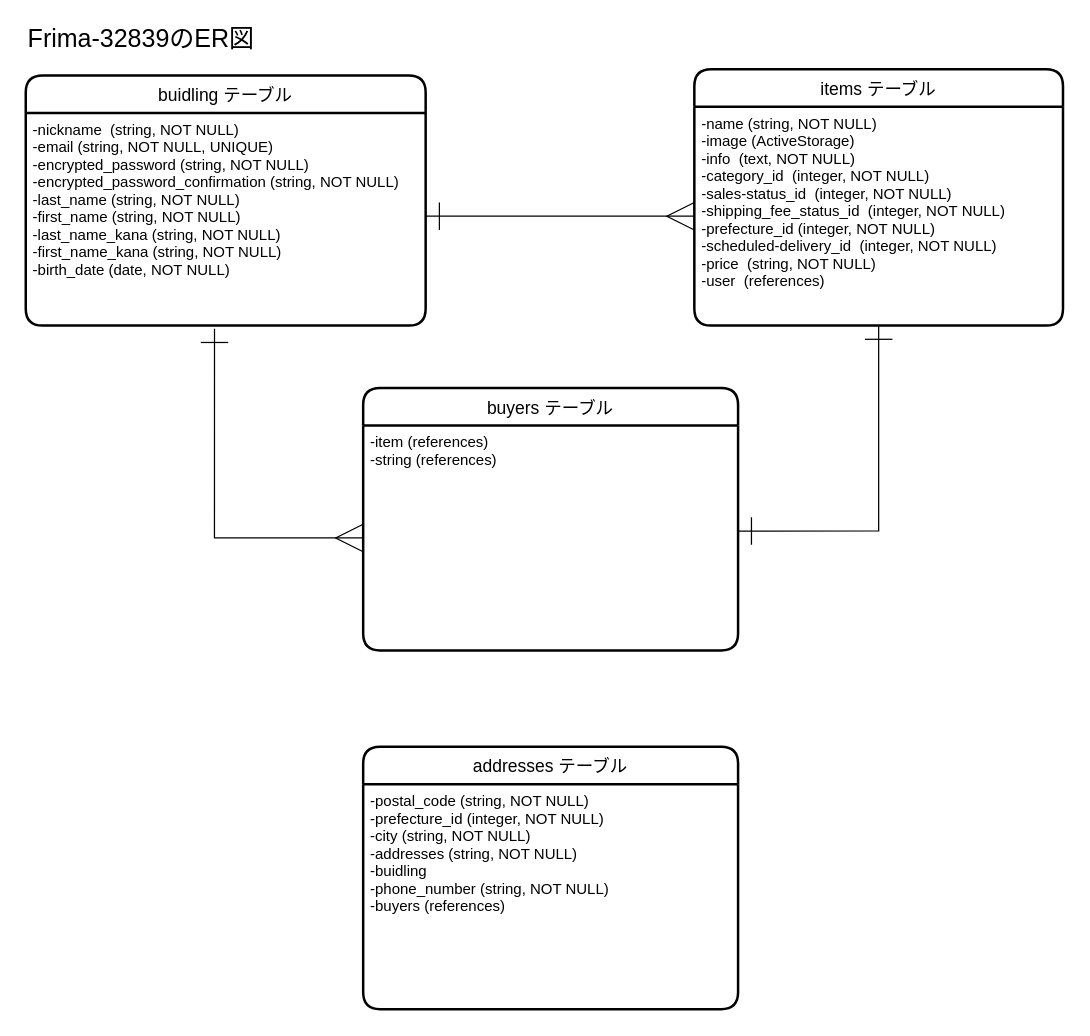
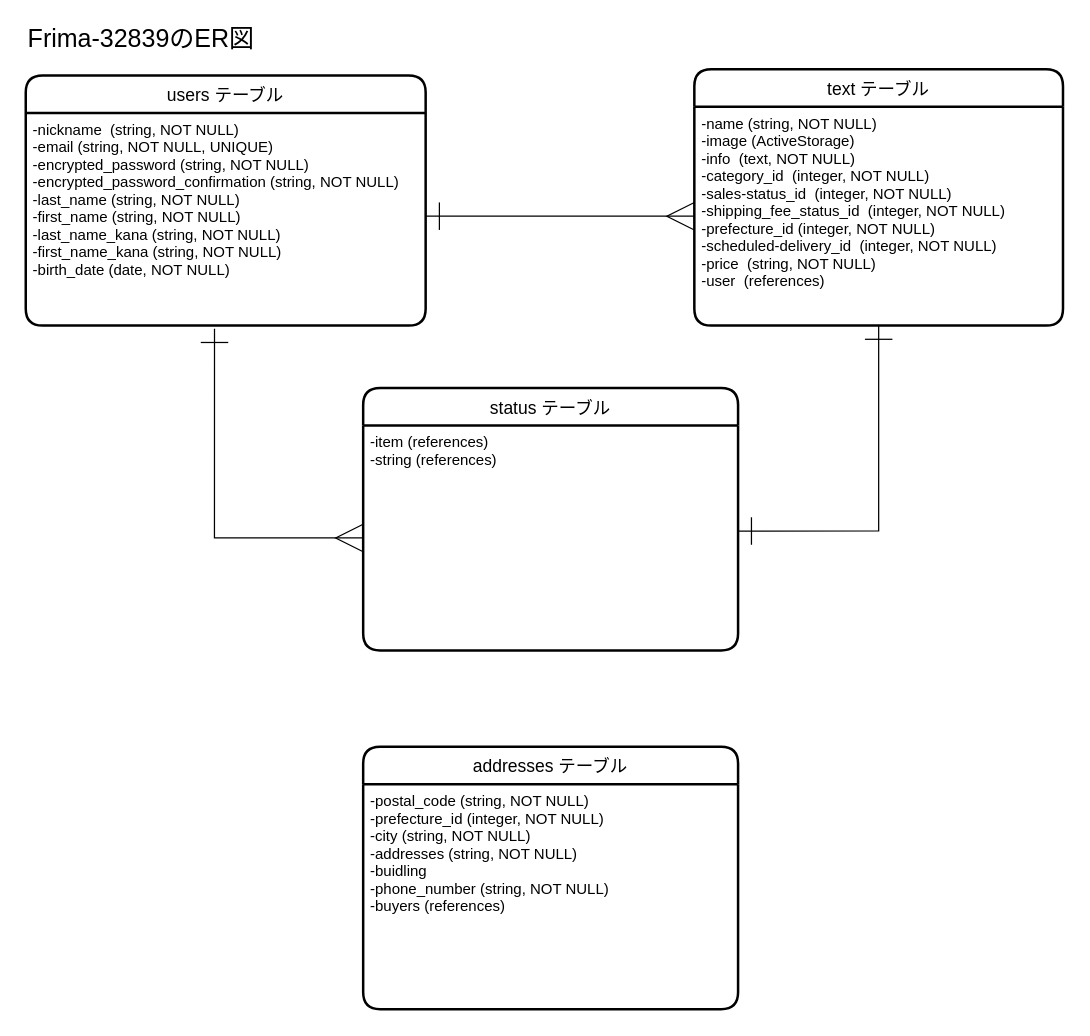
(878, 89) -> (878, 89)
(225, 95) -> (225, 95)
(550, 408) -> (550, 408)
